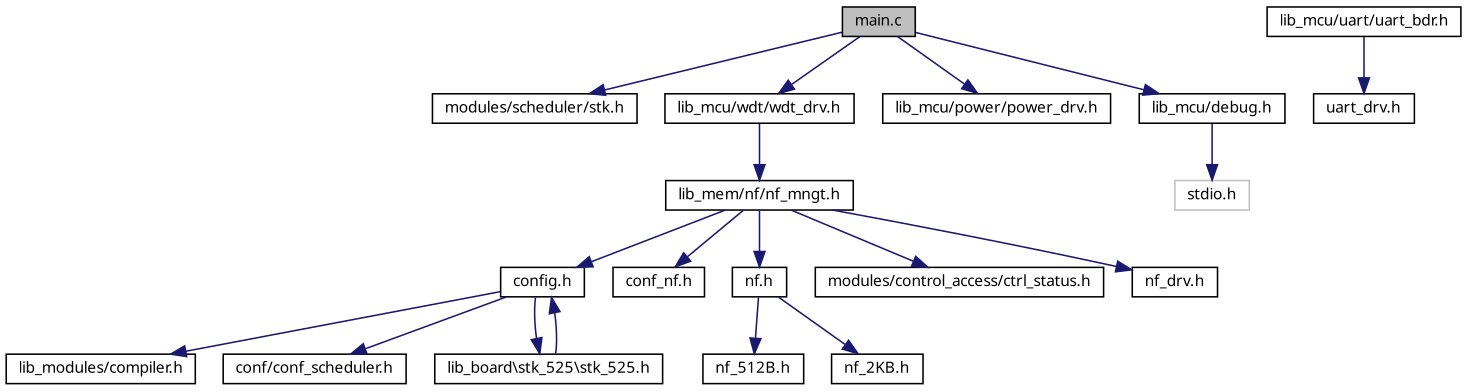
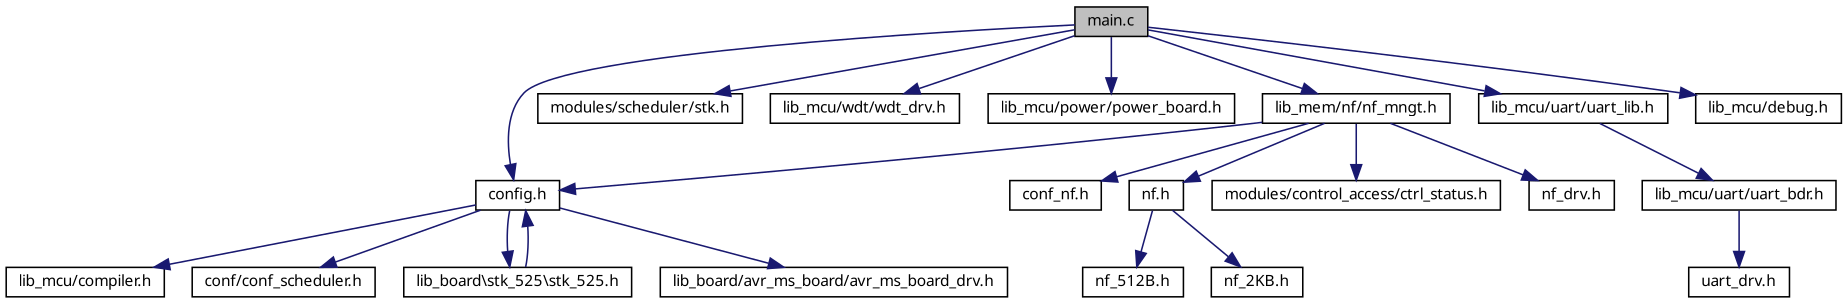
none -> (759, 47)
(997, 108) -> (1111, 108)
none -> (1573, 108)
(759, 144) -> (1225, 62)
(1212, 195) -> none
none -> (834, 282)
(101, 369) -> (85, 282)
